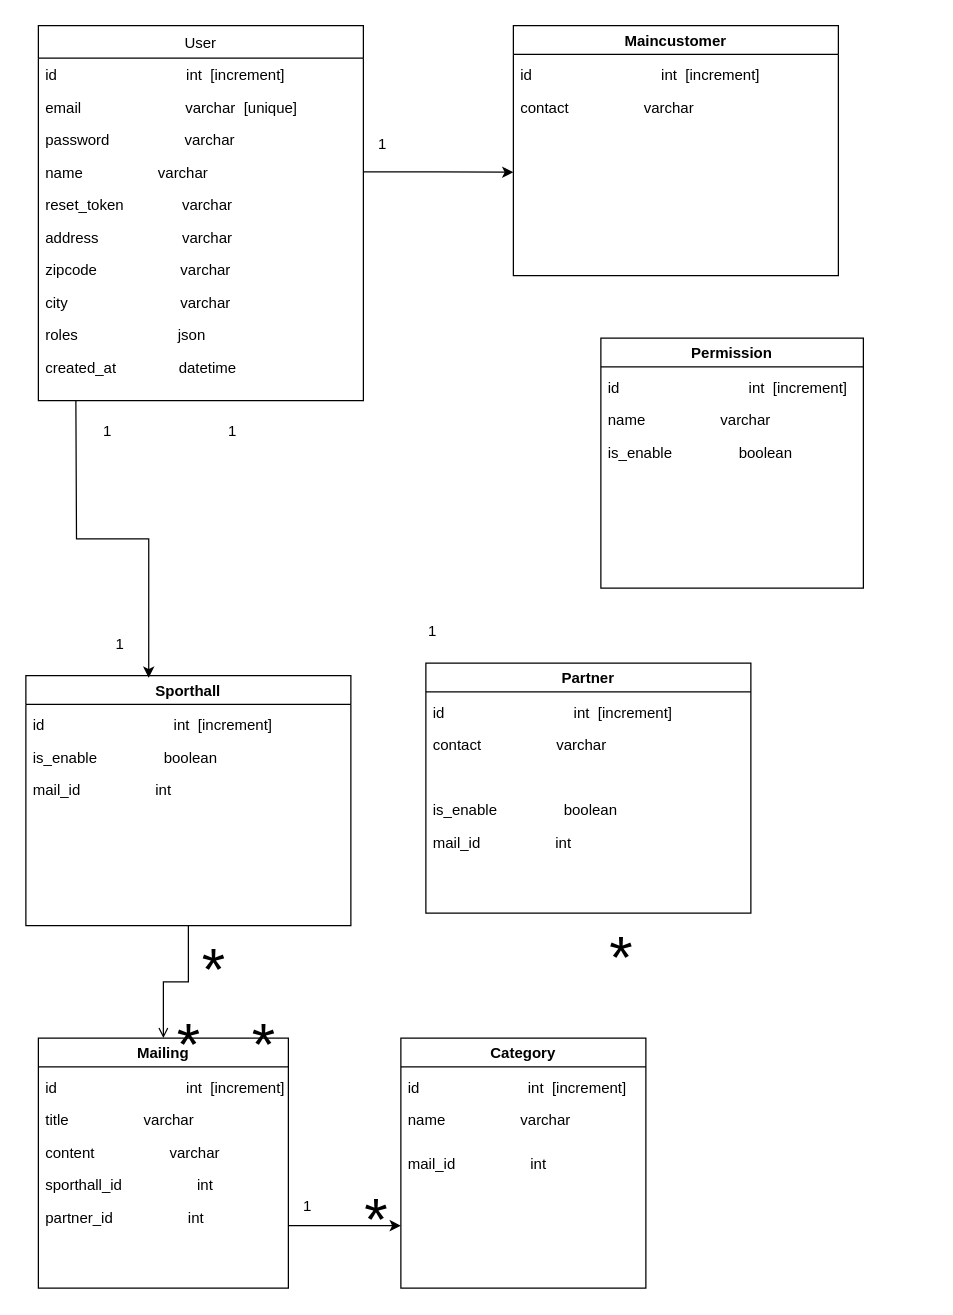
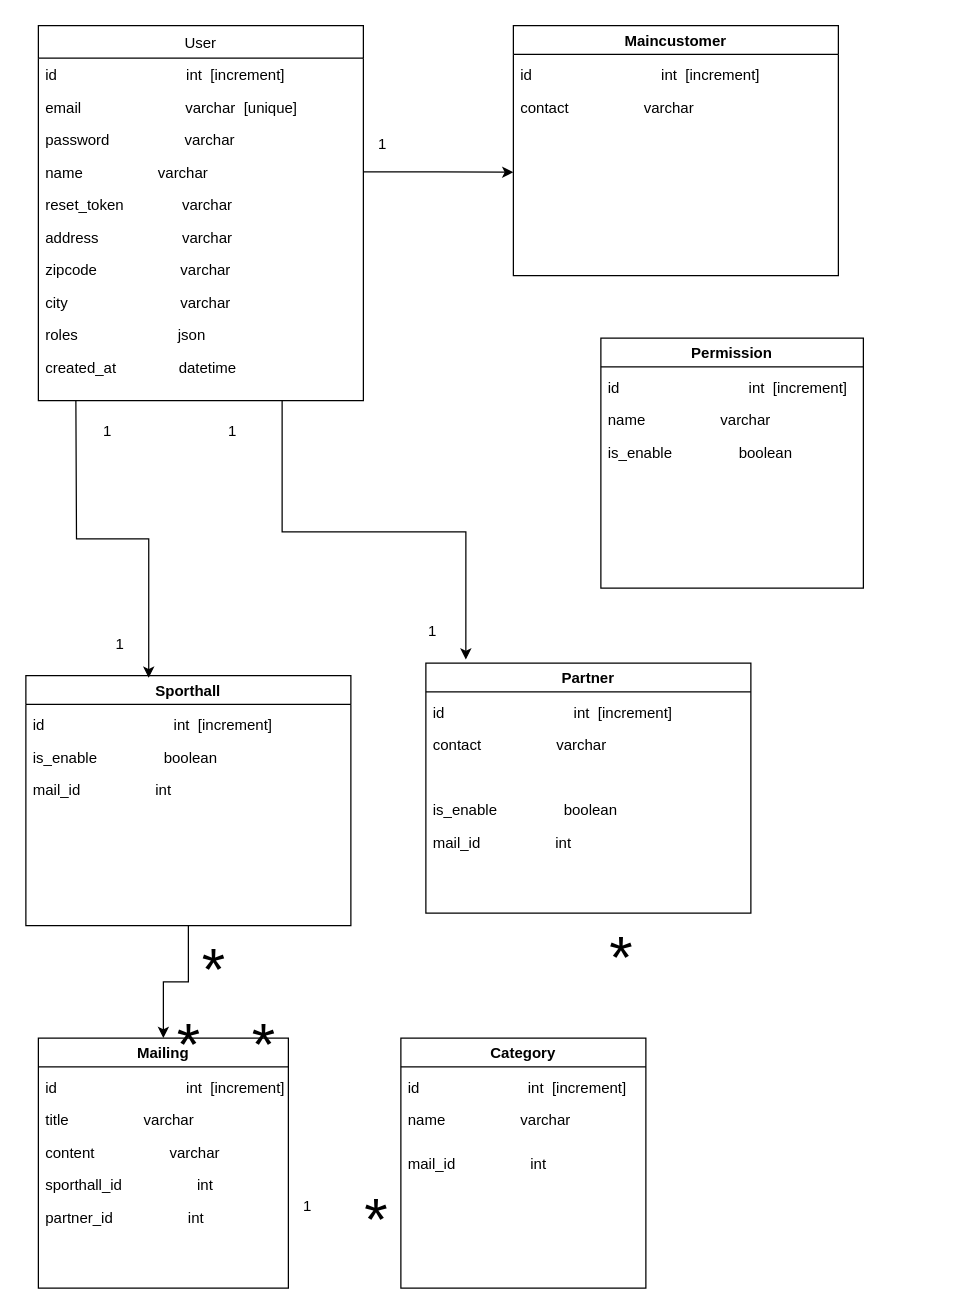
none -> (368, 532)
(163, 1030) -> (163, 1028)
(341, 1226) -> none
